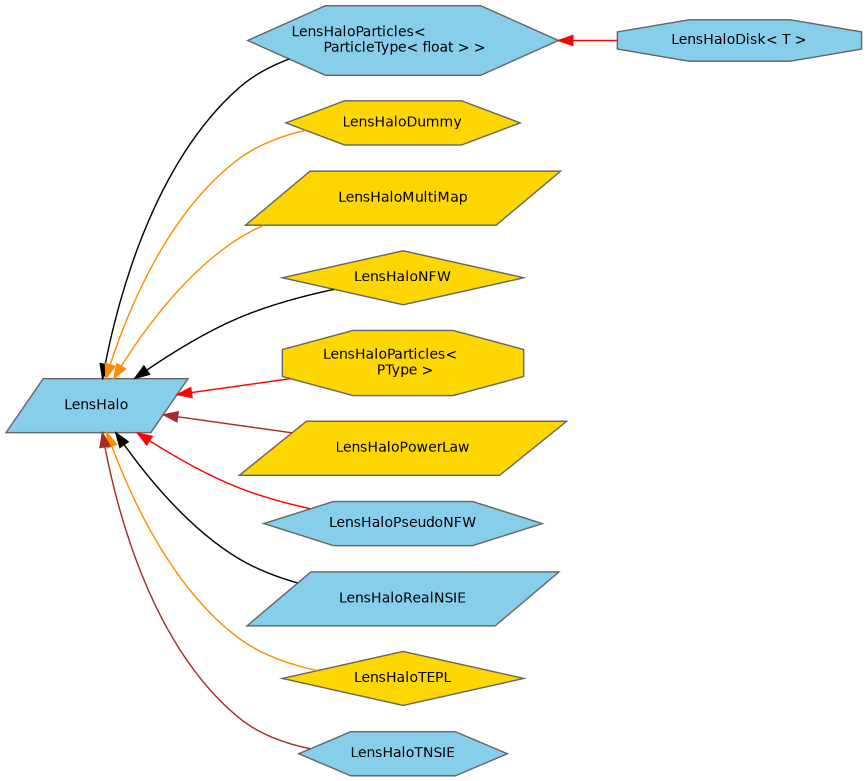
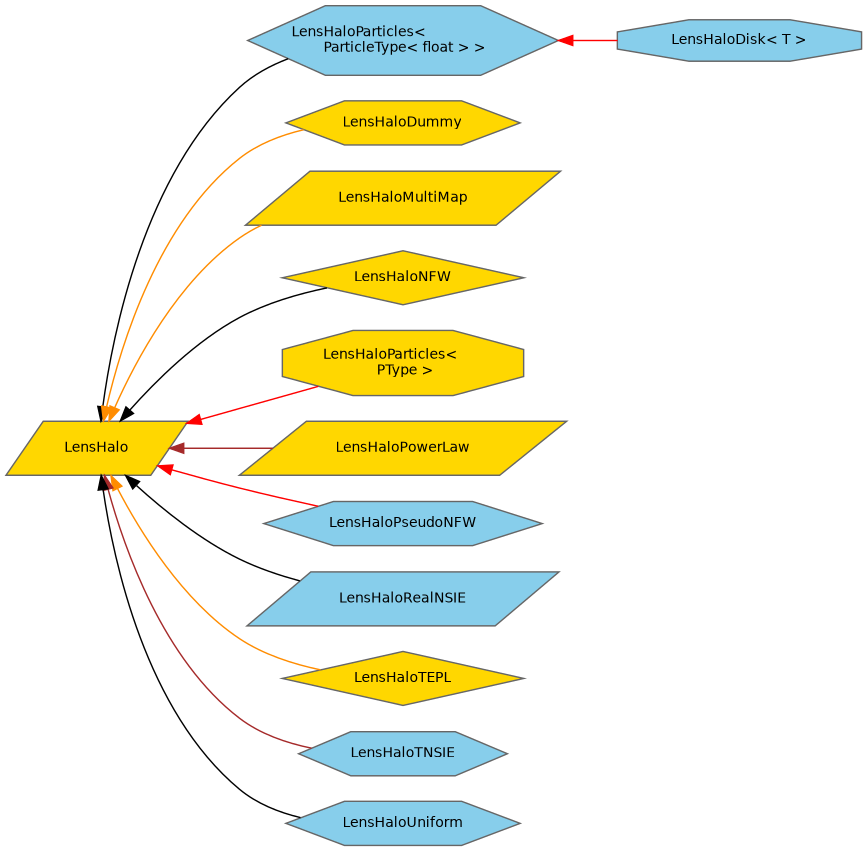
(97, 406) -> (97, 448)
none -> (403, 823)
